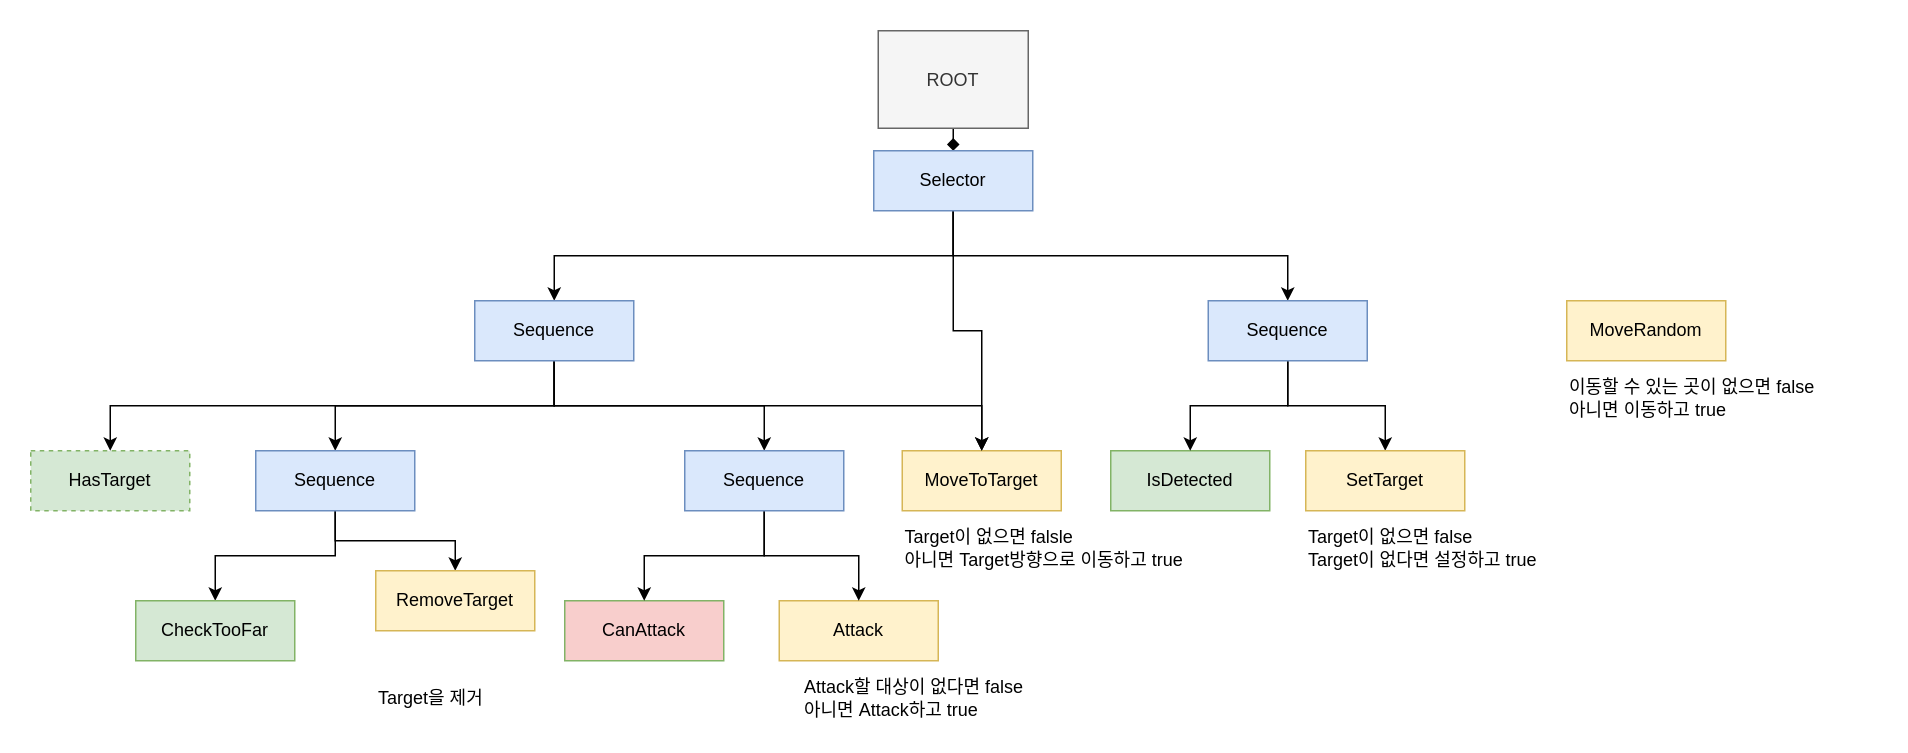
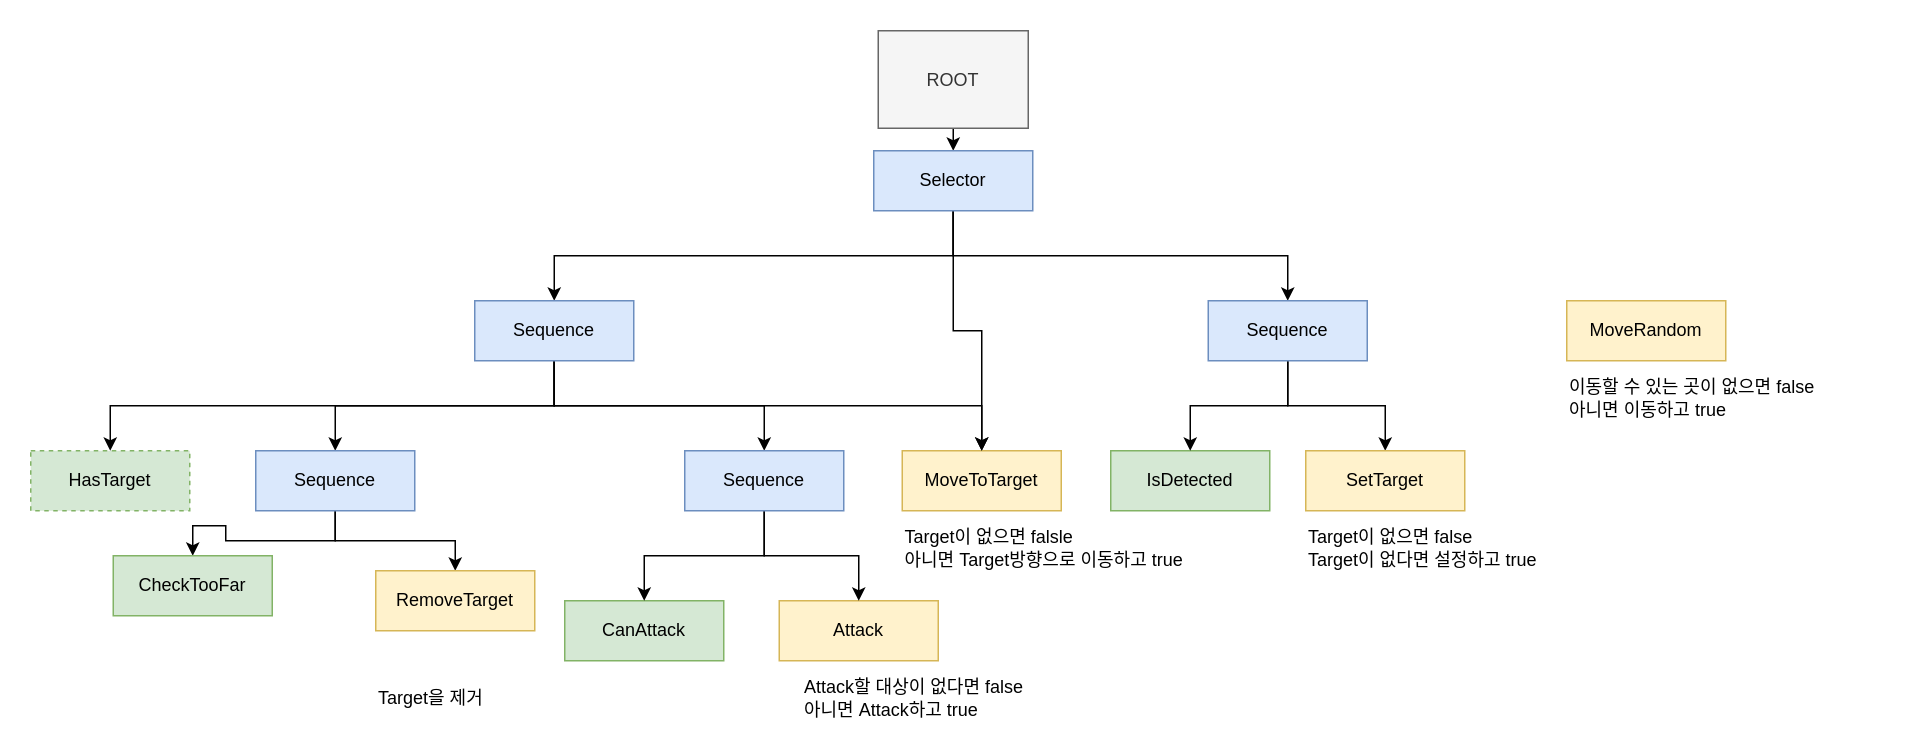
(953, 138) -> (953, 139)
(215, 631) -> (193, 586)
(644, 631) -> (644, 631)
